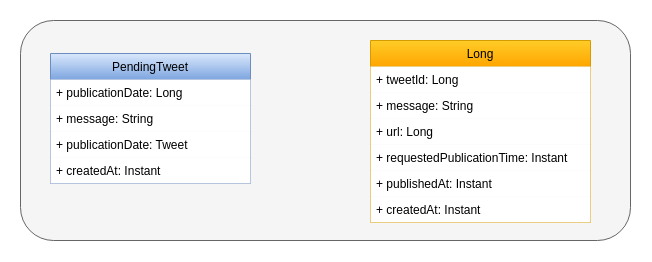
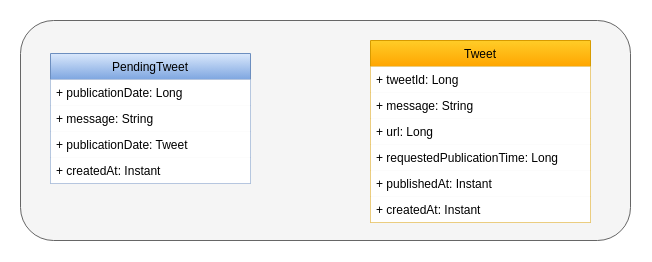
(480, 54) -> (480, 54)
(483, 158) -> (473, 158)
